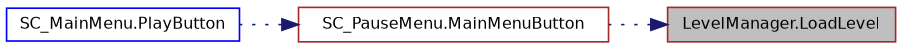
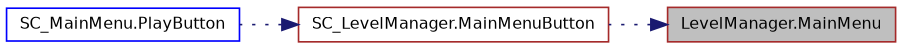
(454, 25) -> (454, 25)
(782, 25) -> (782, 25)
